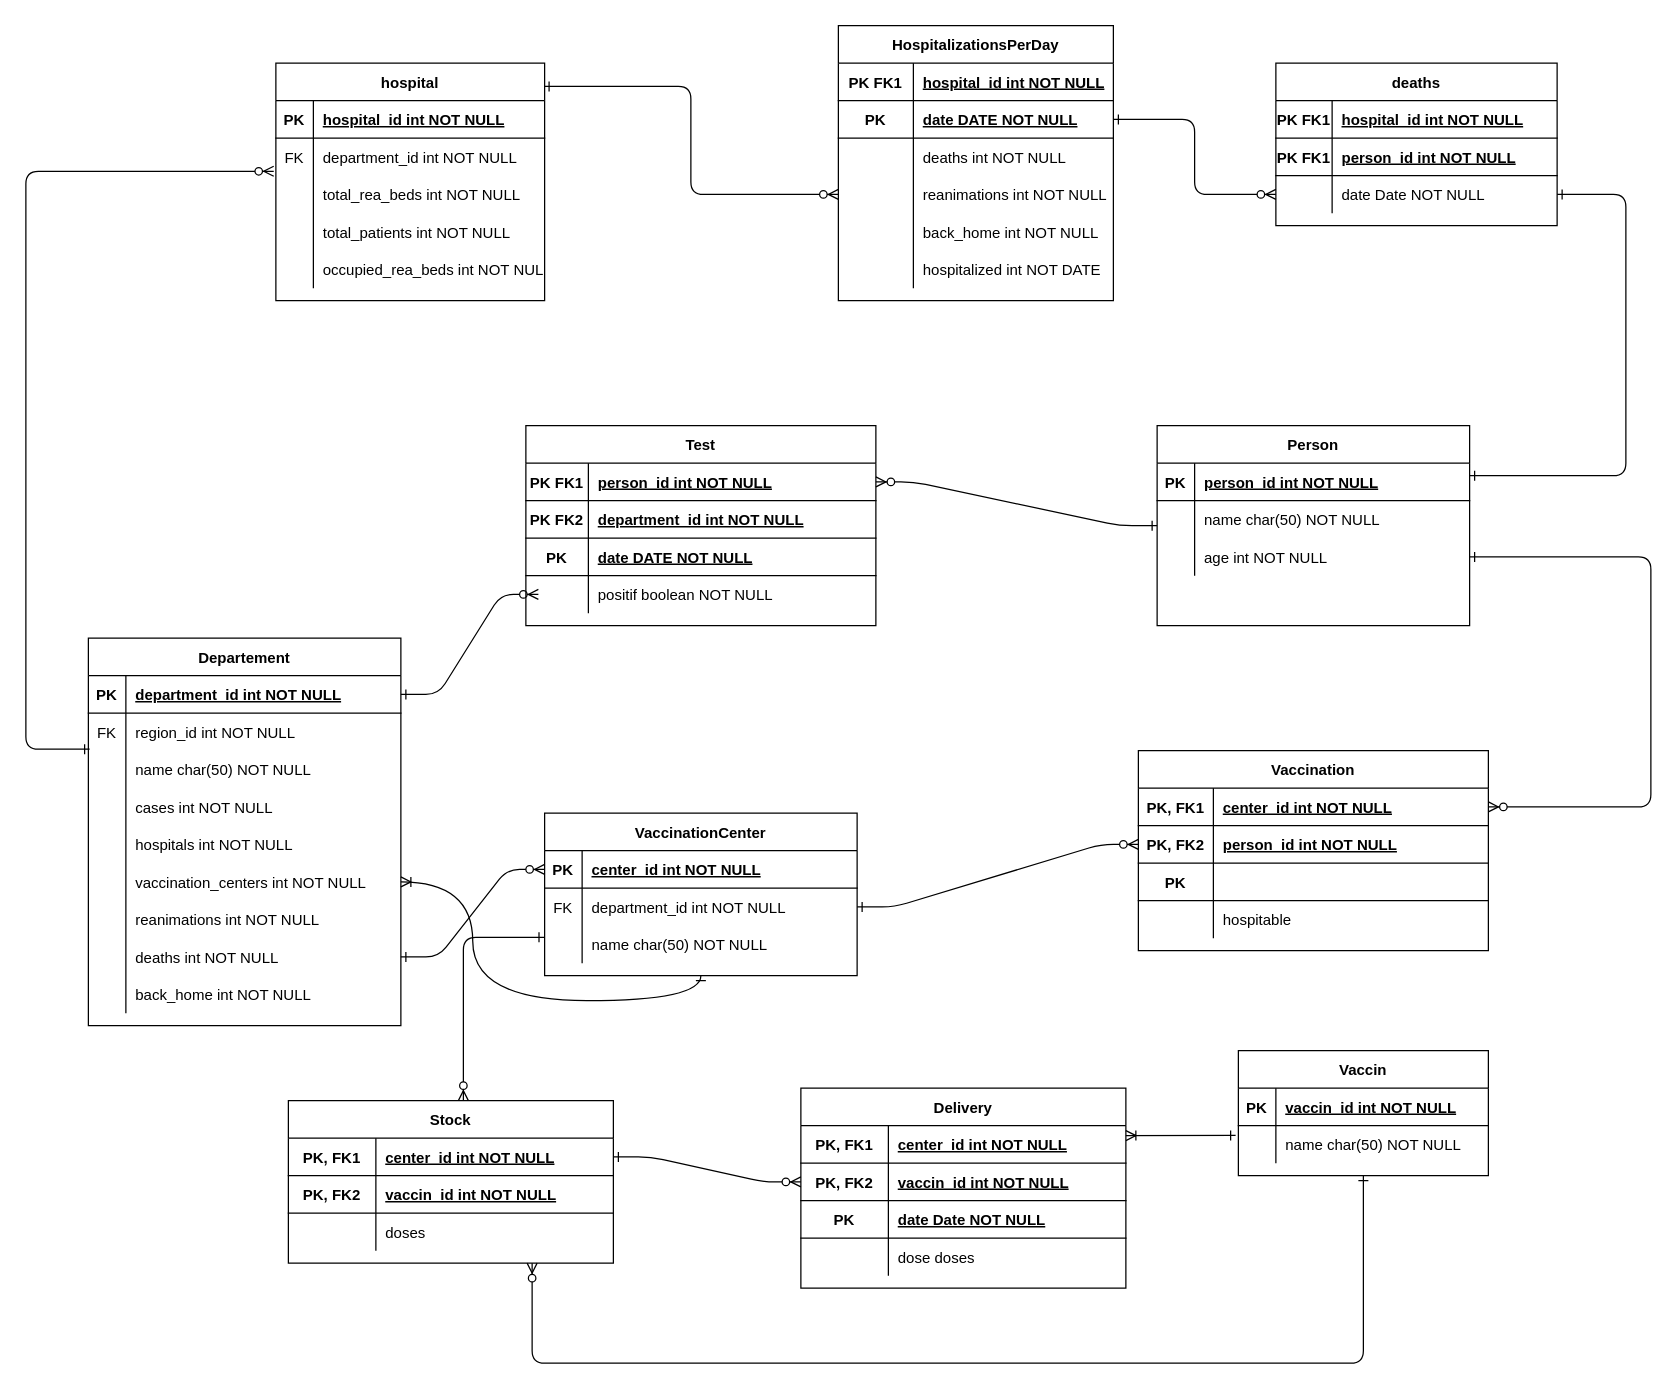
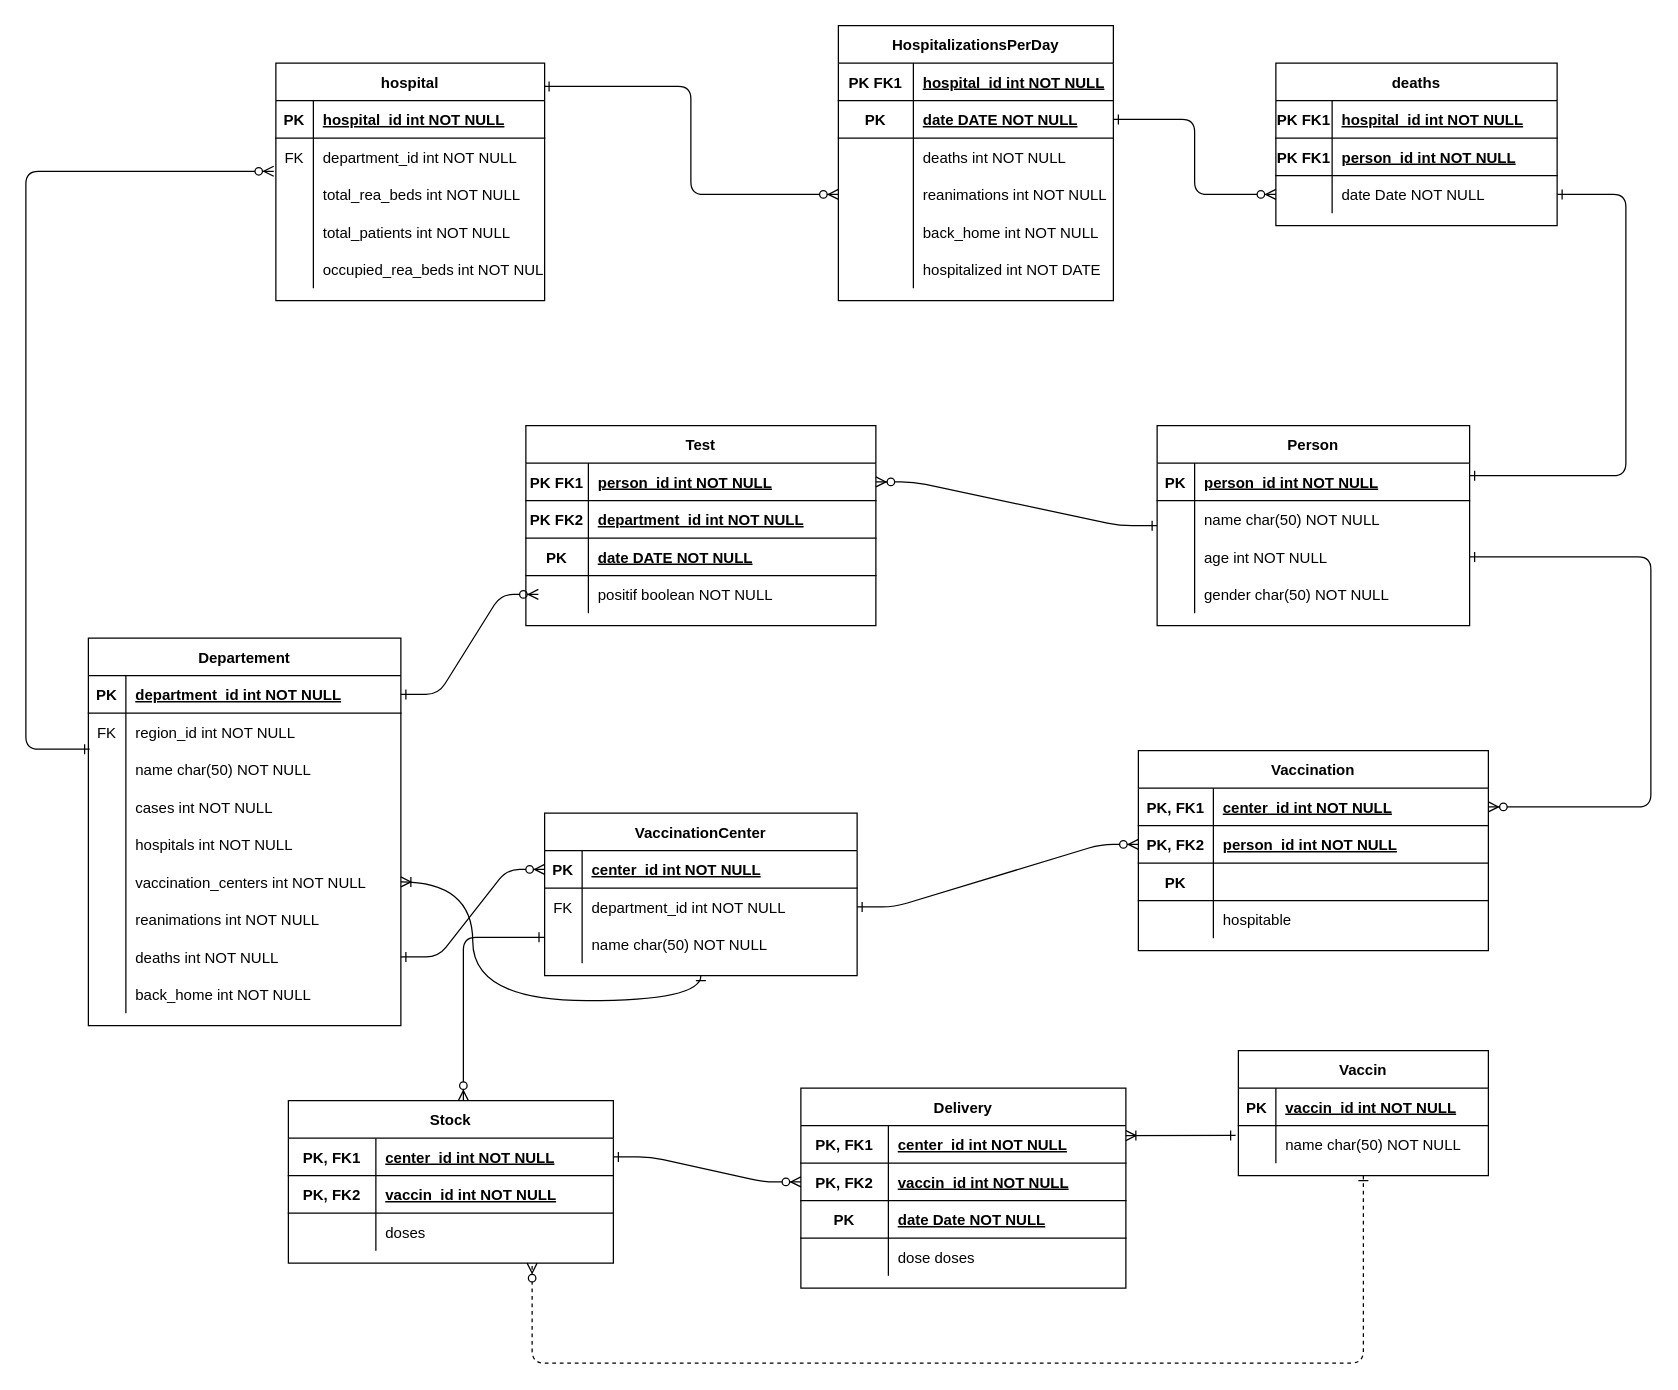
none -> (1332, 594)
(1001, 1363) -> (1001, 1363)
